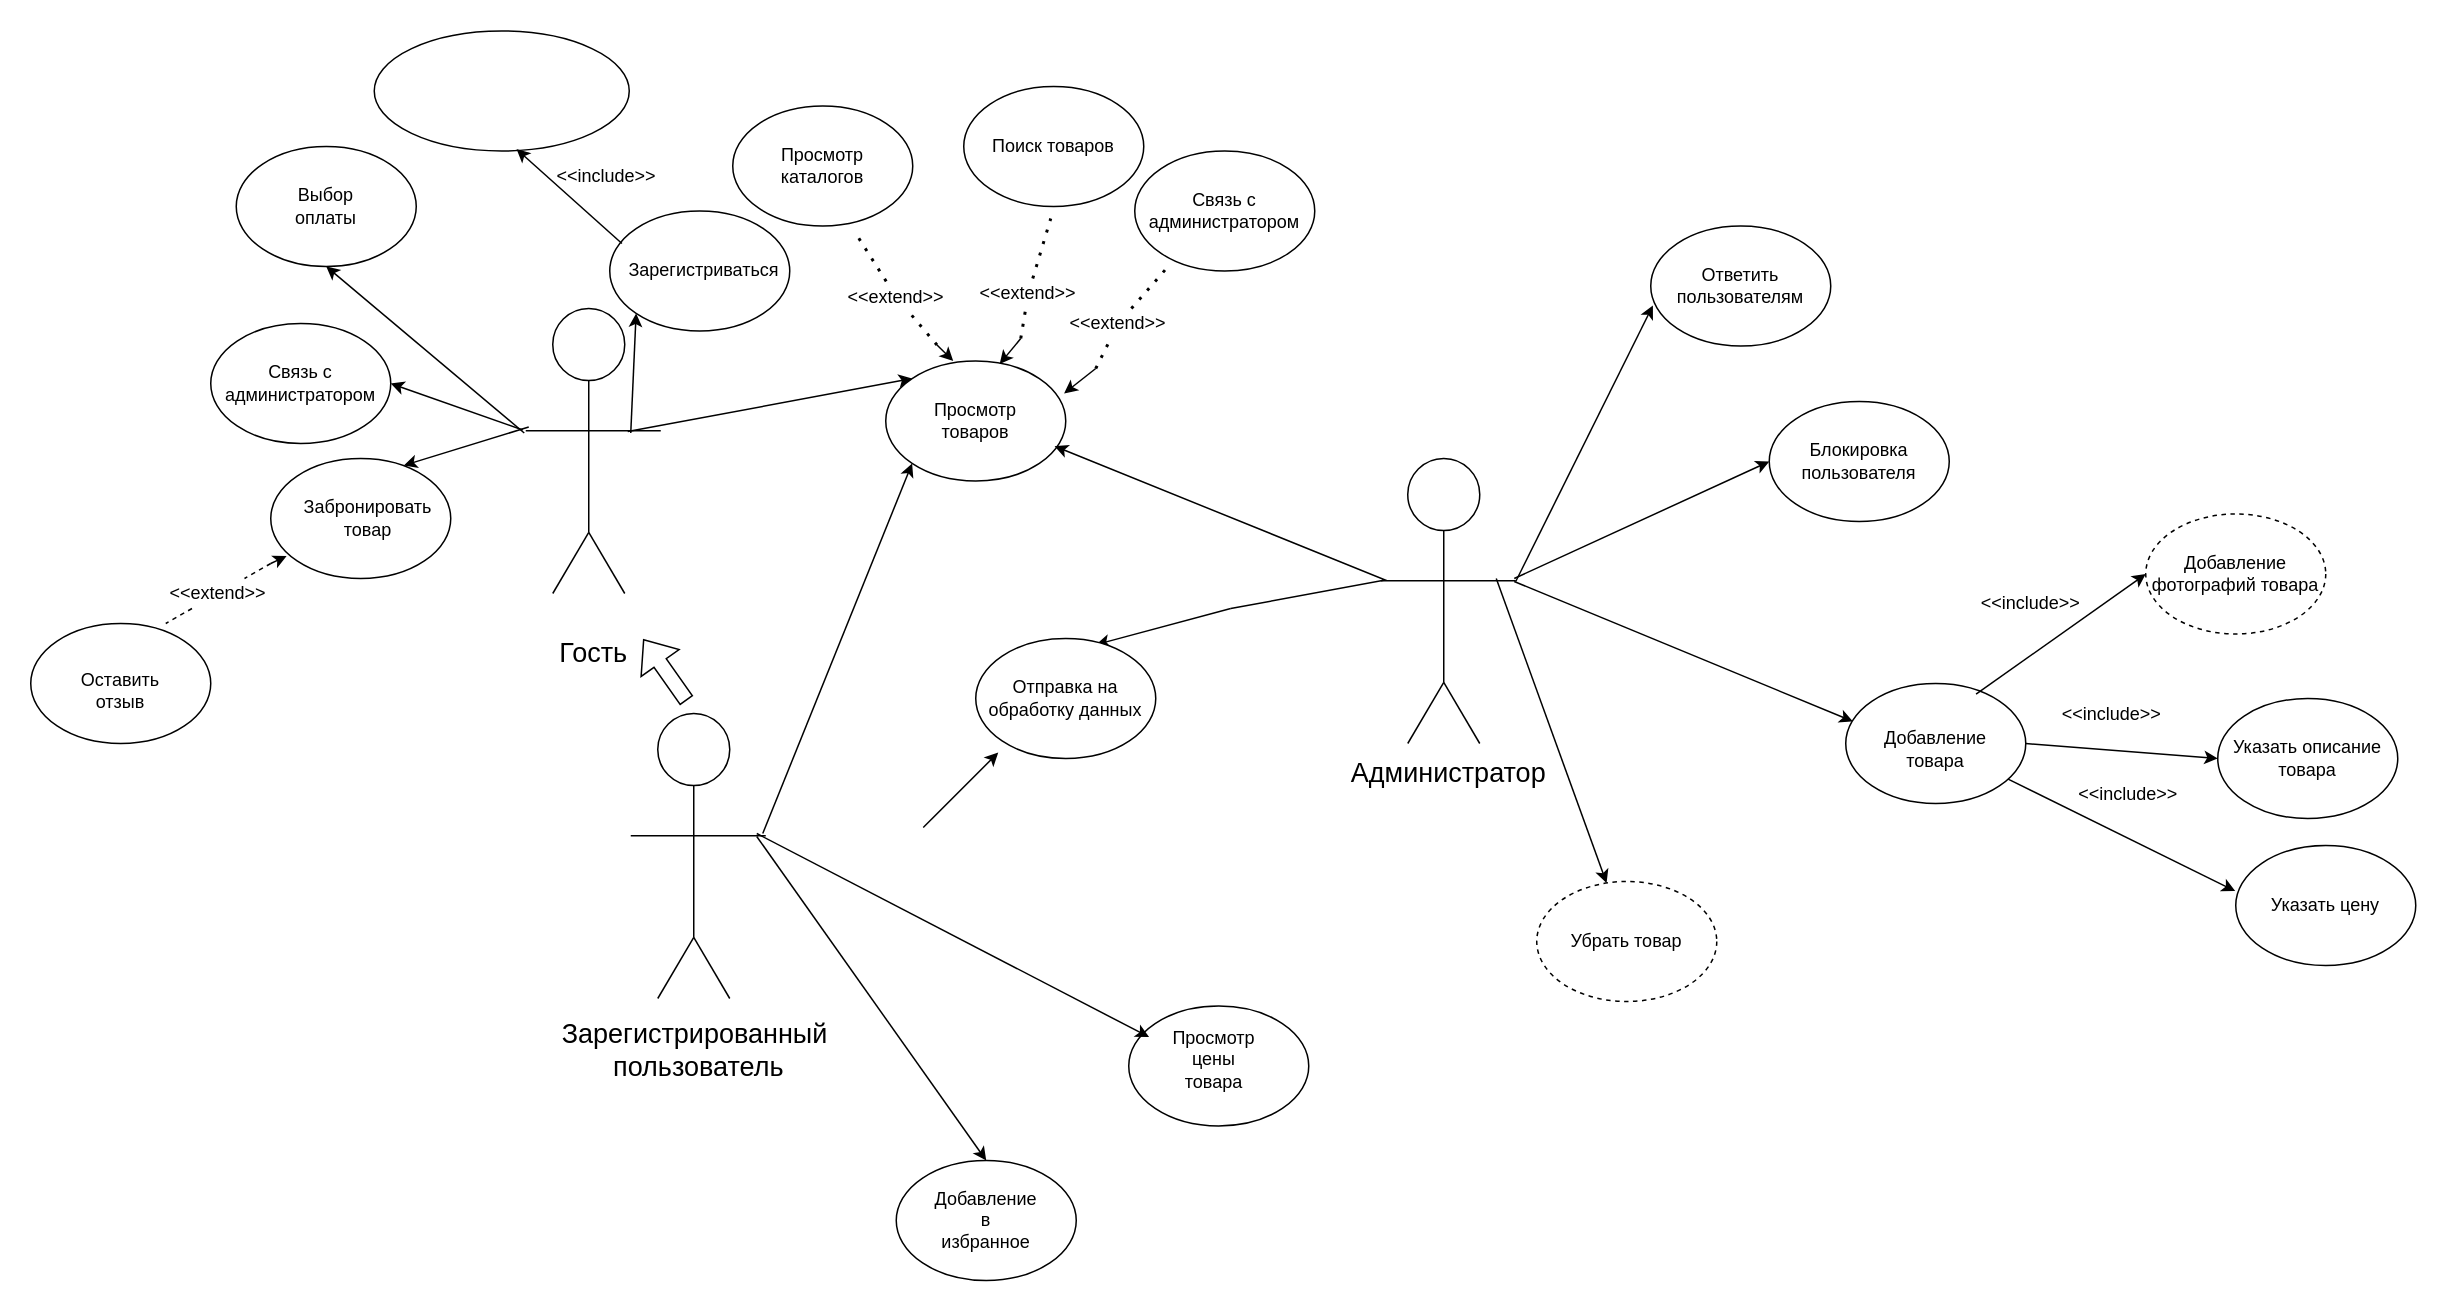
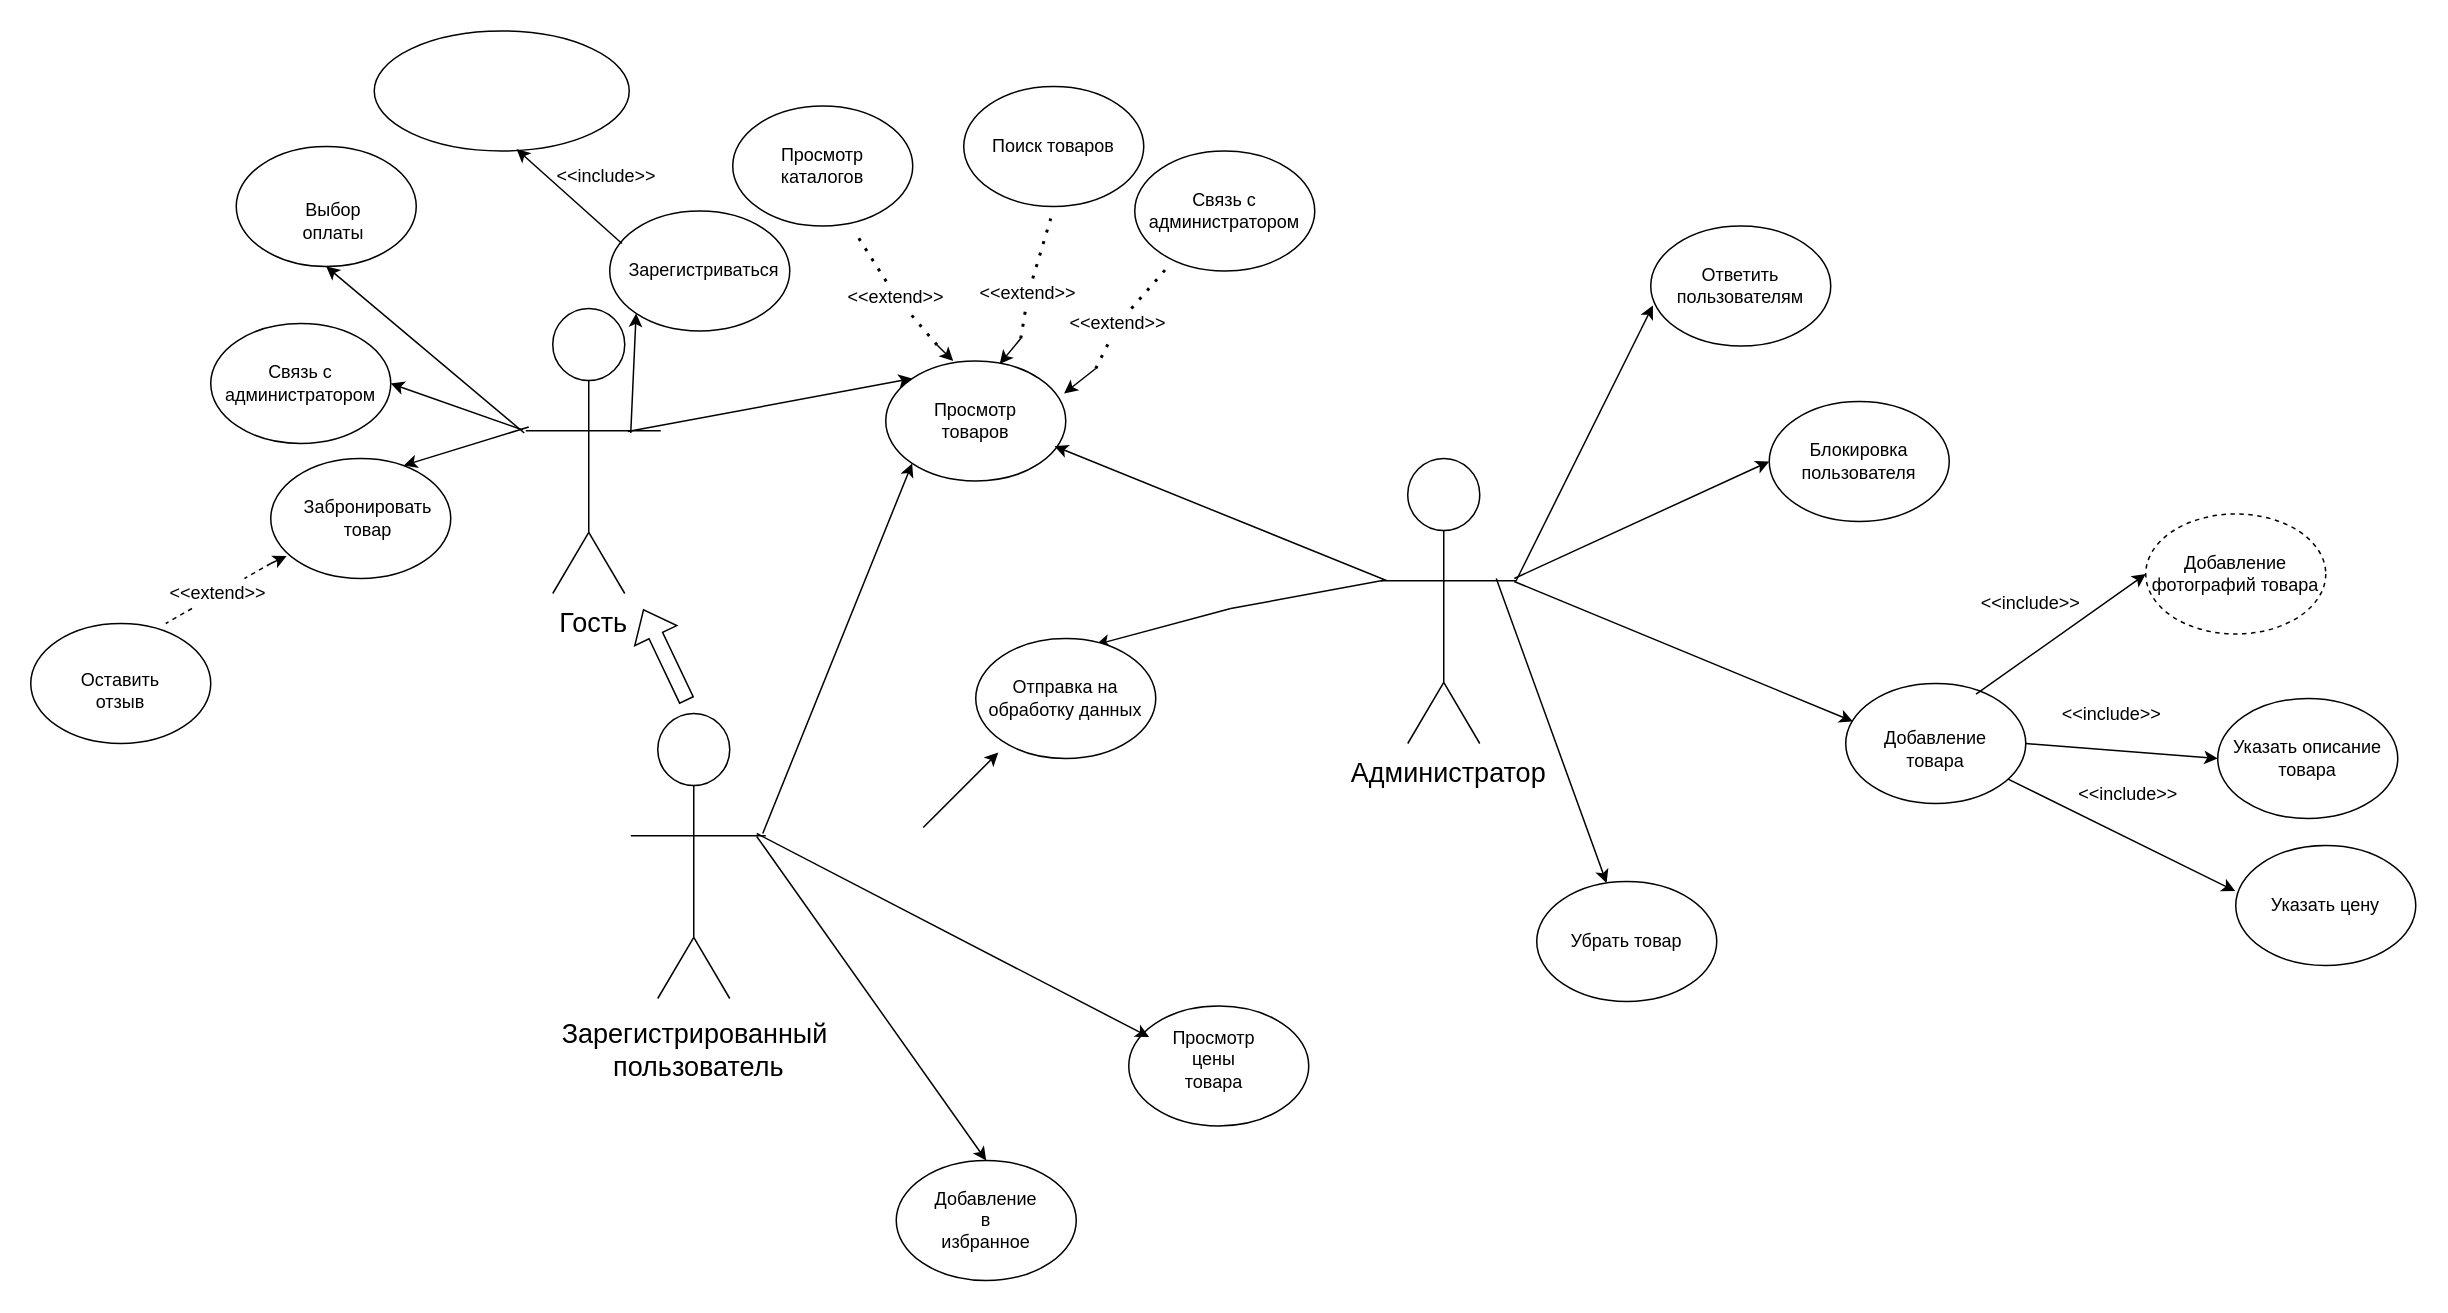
(326, 206) -> (334, 221)
(593, 653) -> (593, 623)
(1627, 941) -> (1627, 941)
